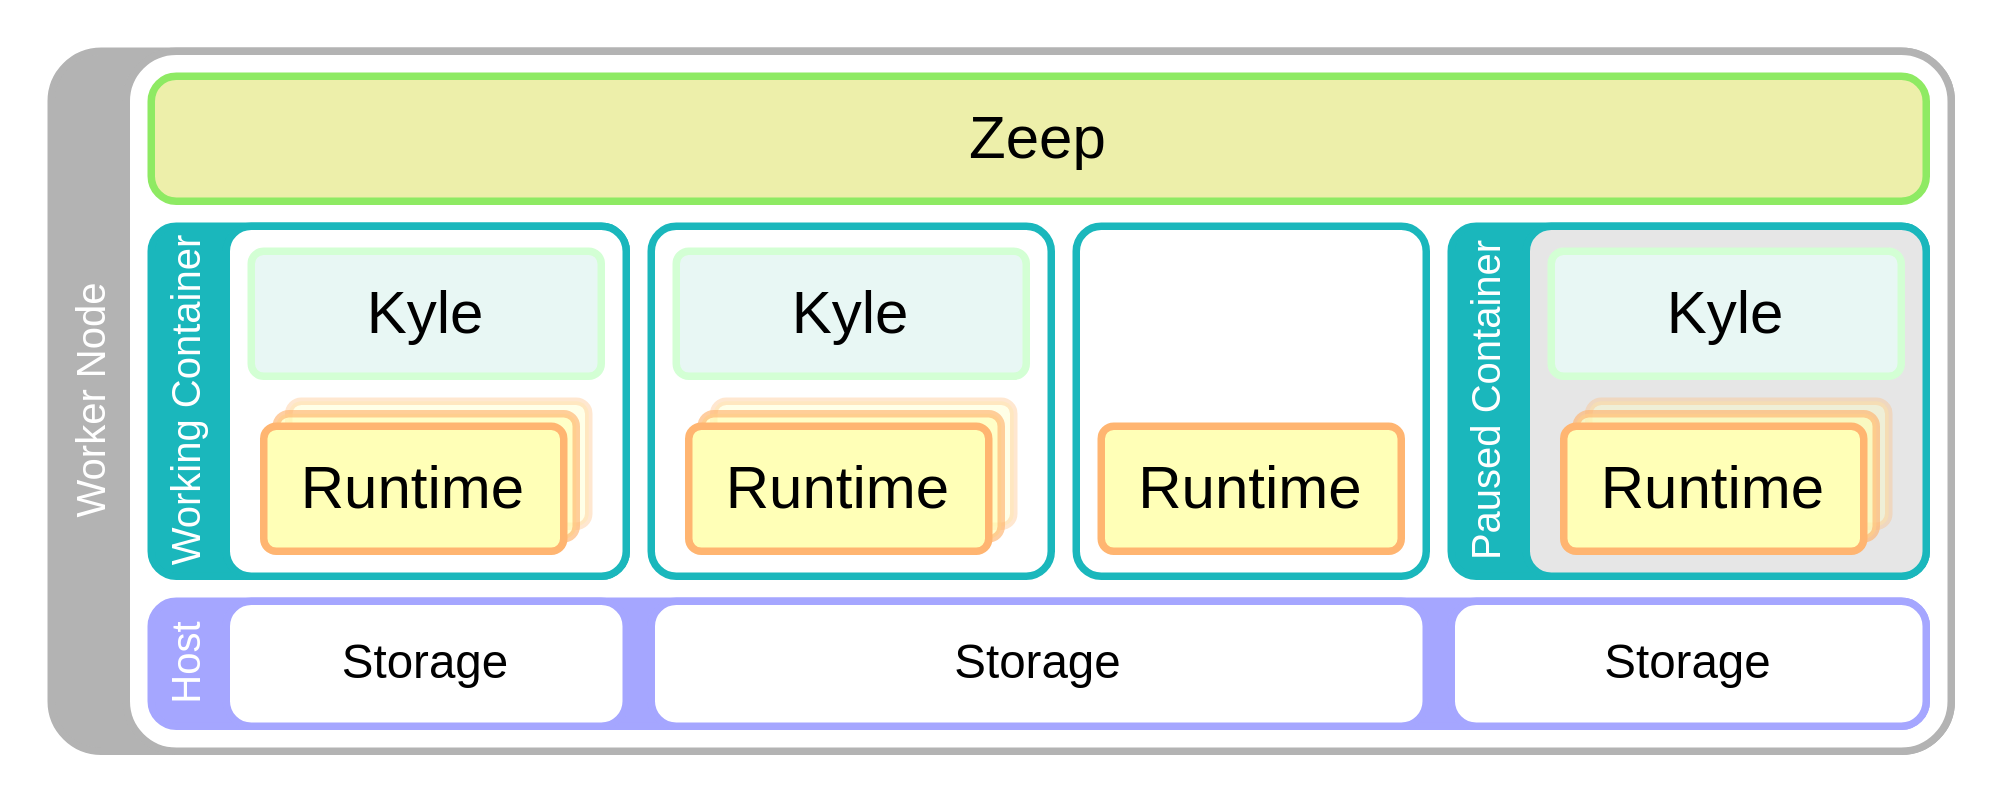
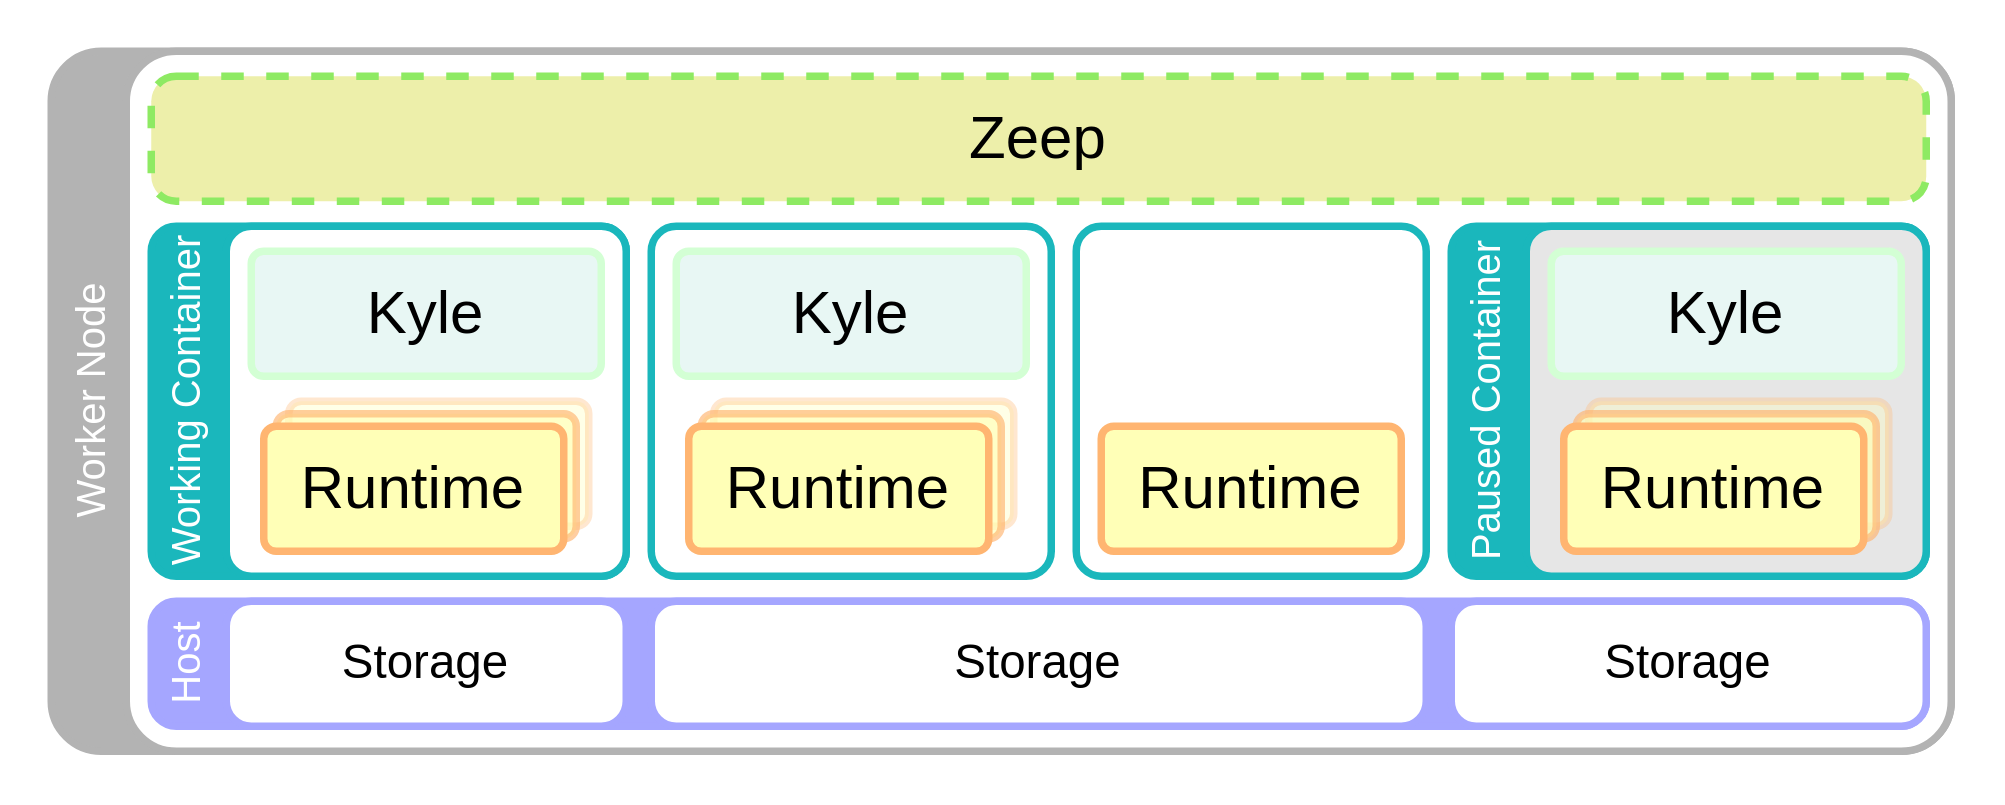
(1039, 139) -> (1039, 139)
